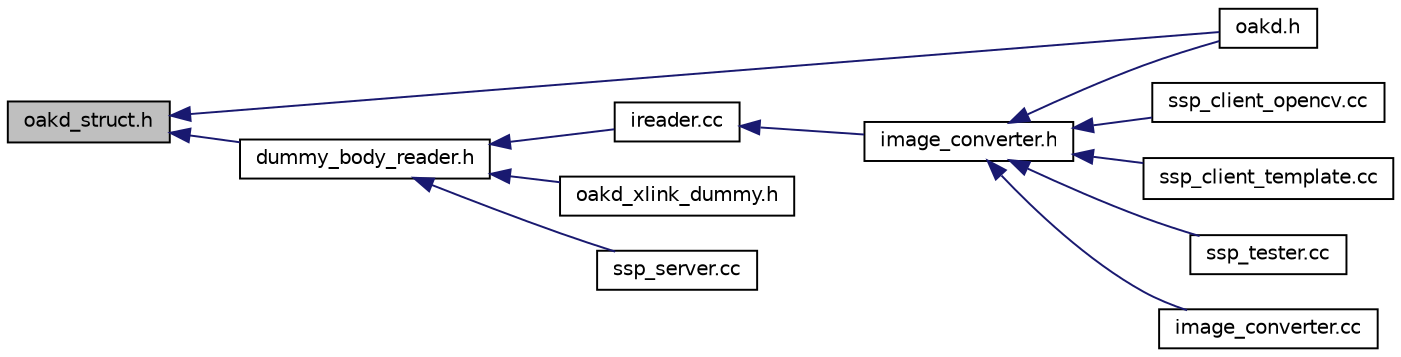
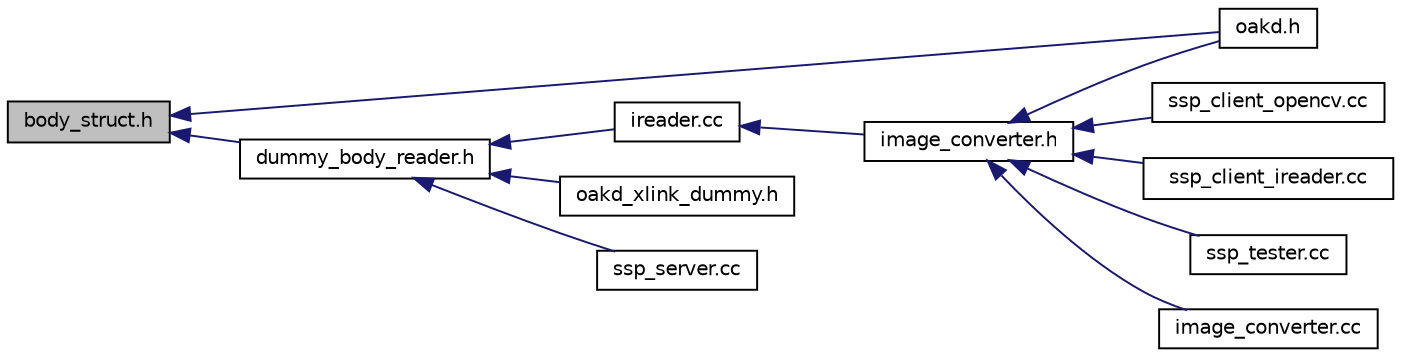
(89, 122) -> (89, 122)
(1268, 179) -> (1268, 179)
